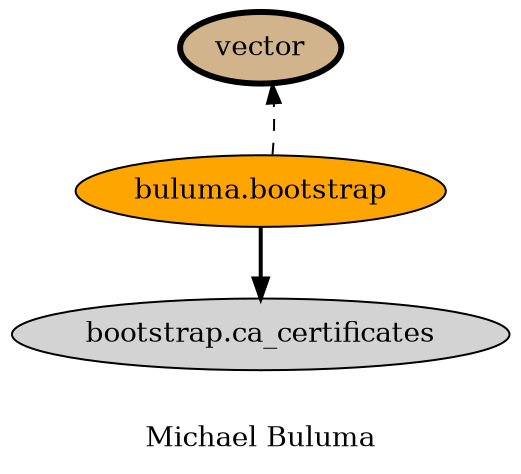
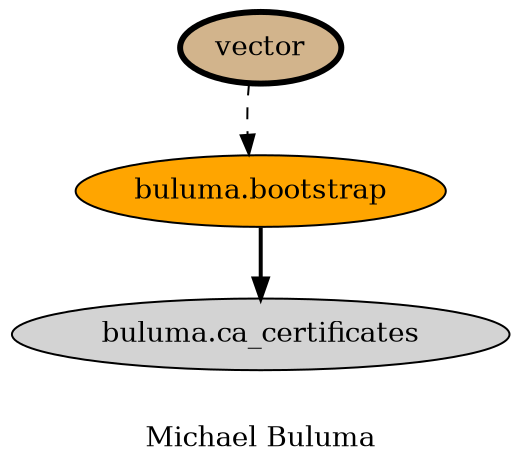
(274, 129) -> (247, 109)
(261, 334) -> (261, 334)
